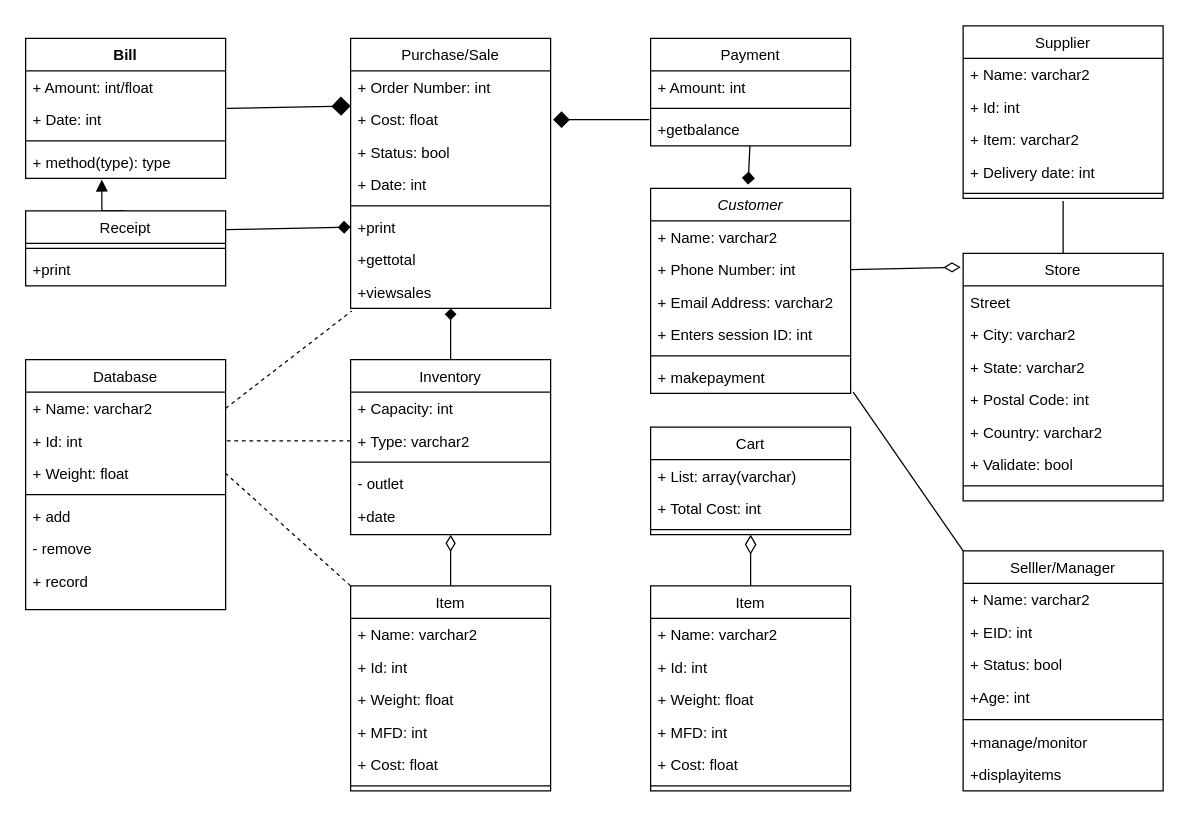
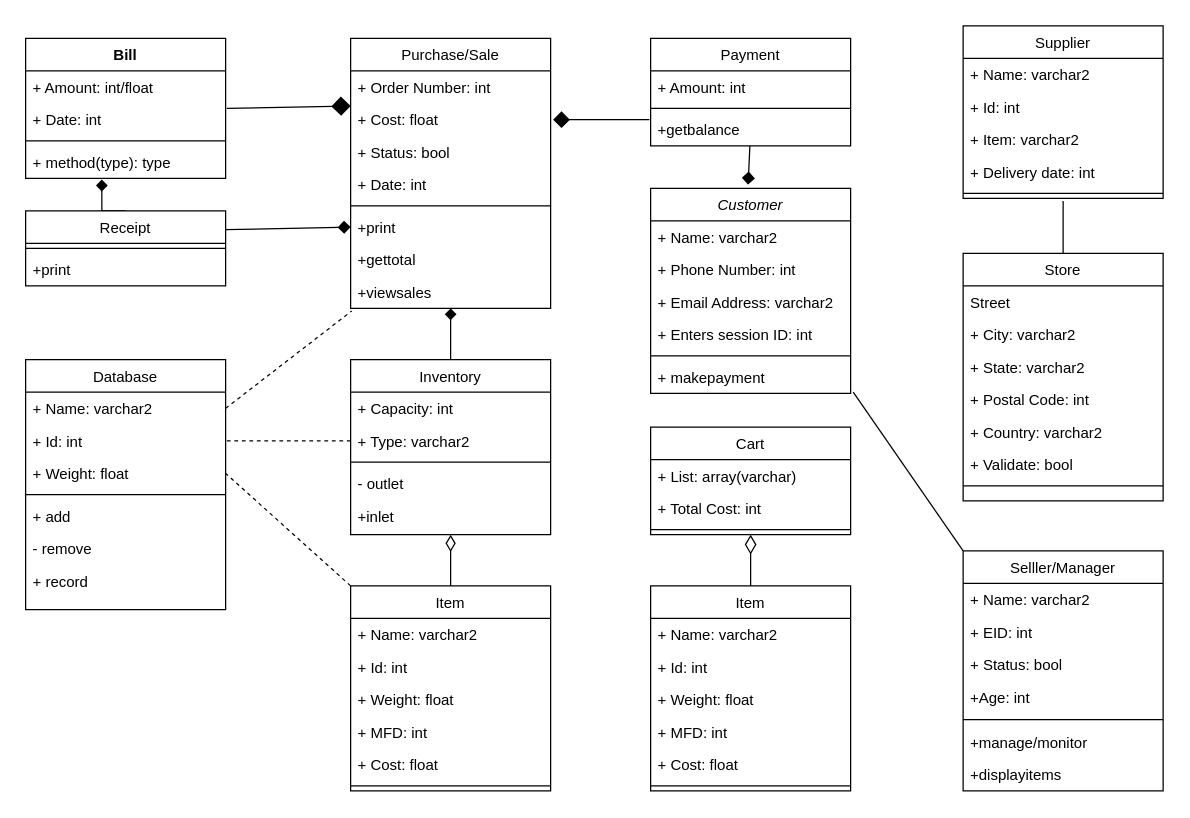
(102, 192) -> (102, 192)
(898, 268) -> none
(379, 516) -> (379, 516)
